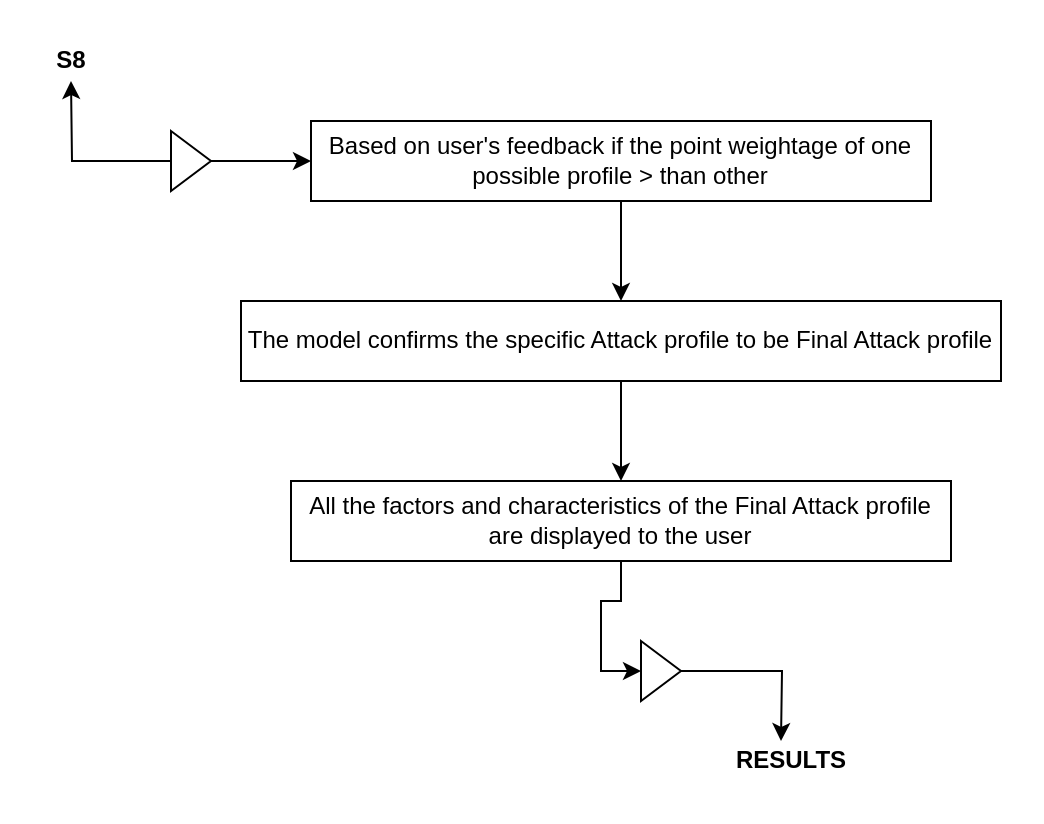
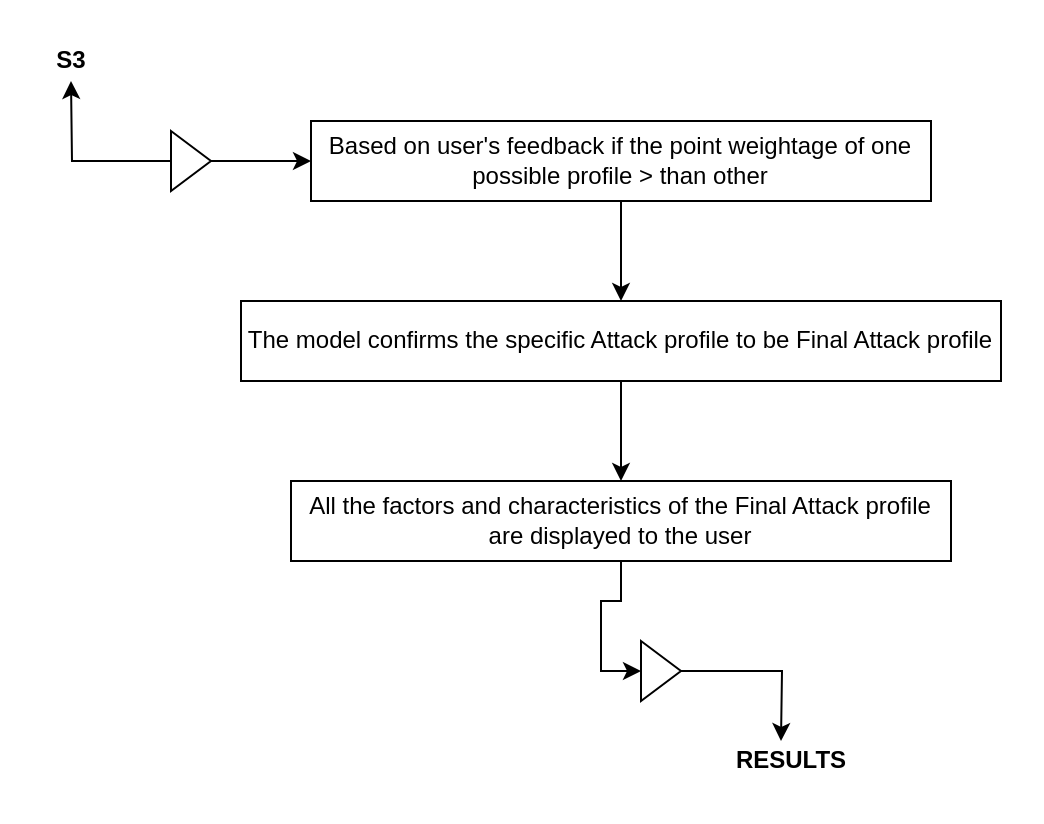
(72, 61) -> (72, 61)
